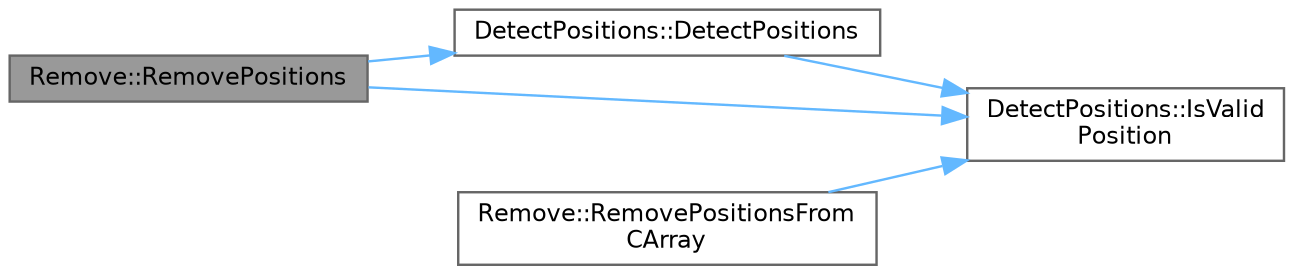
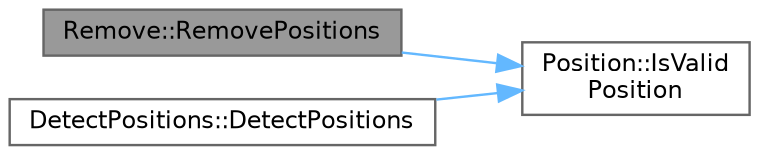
(399, 58) -> none
(1126, 125) -> (636, 79)
(667, 229) -> none
